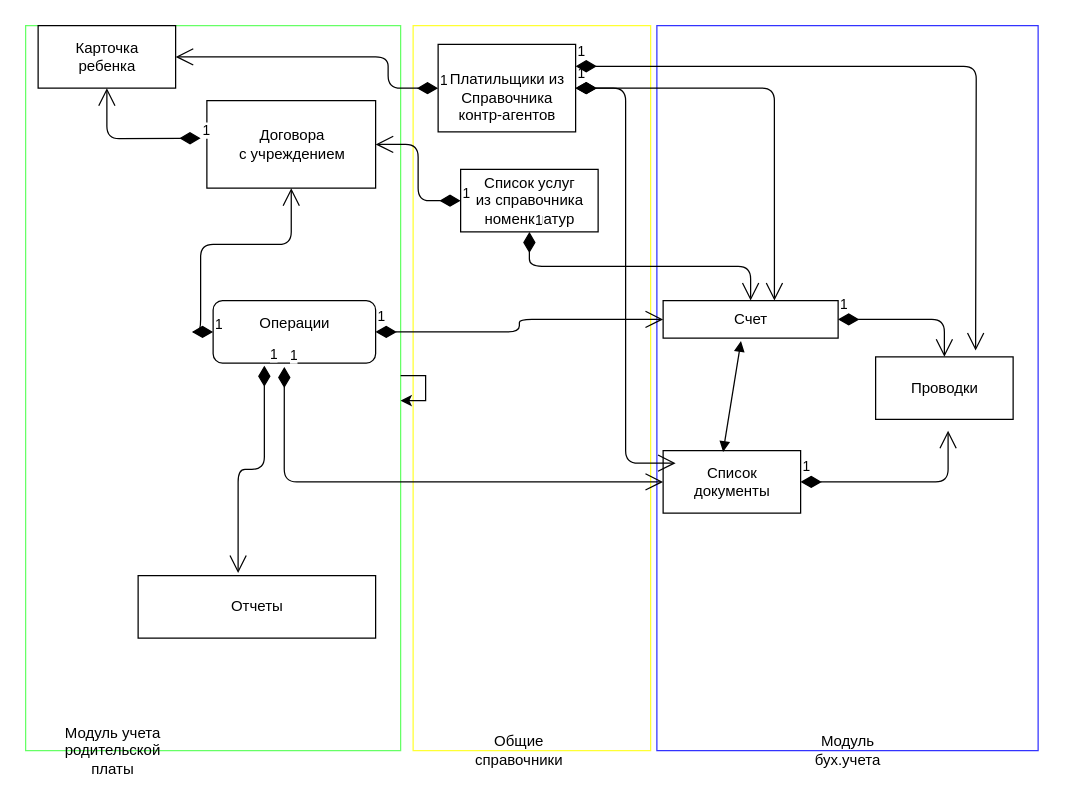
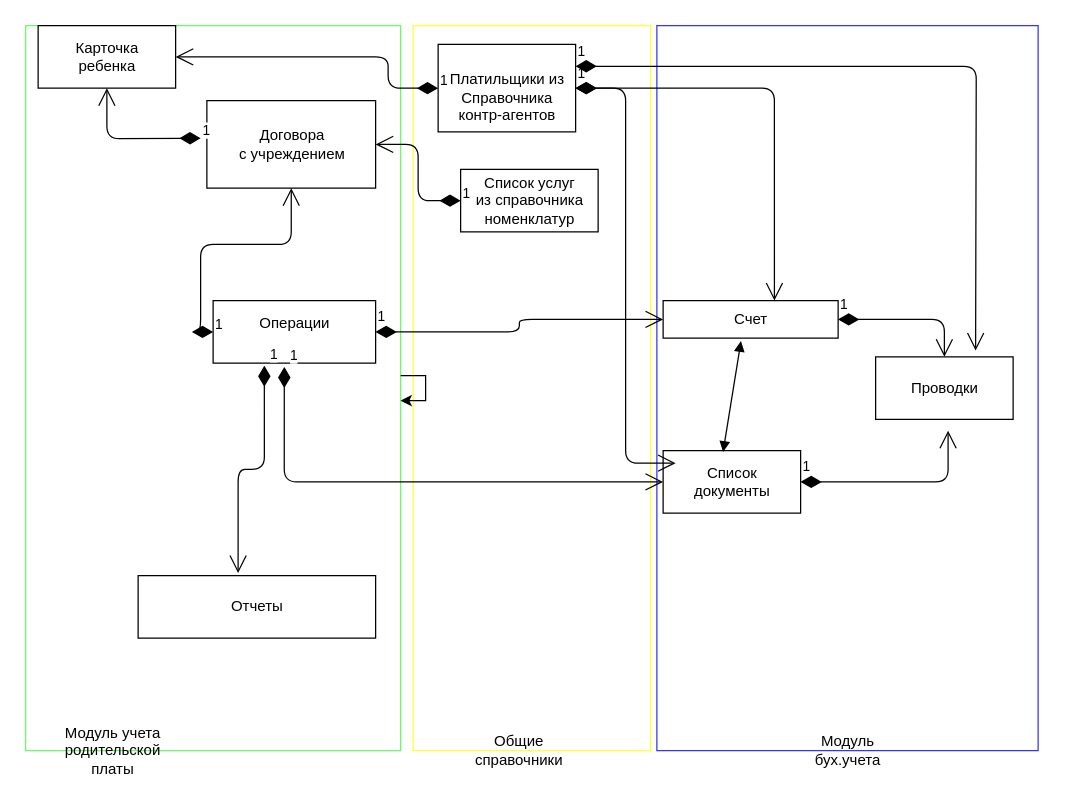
(647, 266) -> none
(294, 332) -> (294, 332)
